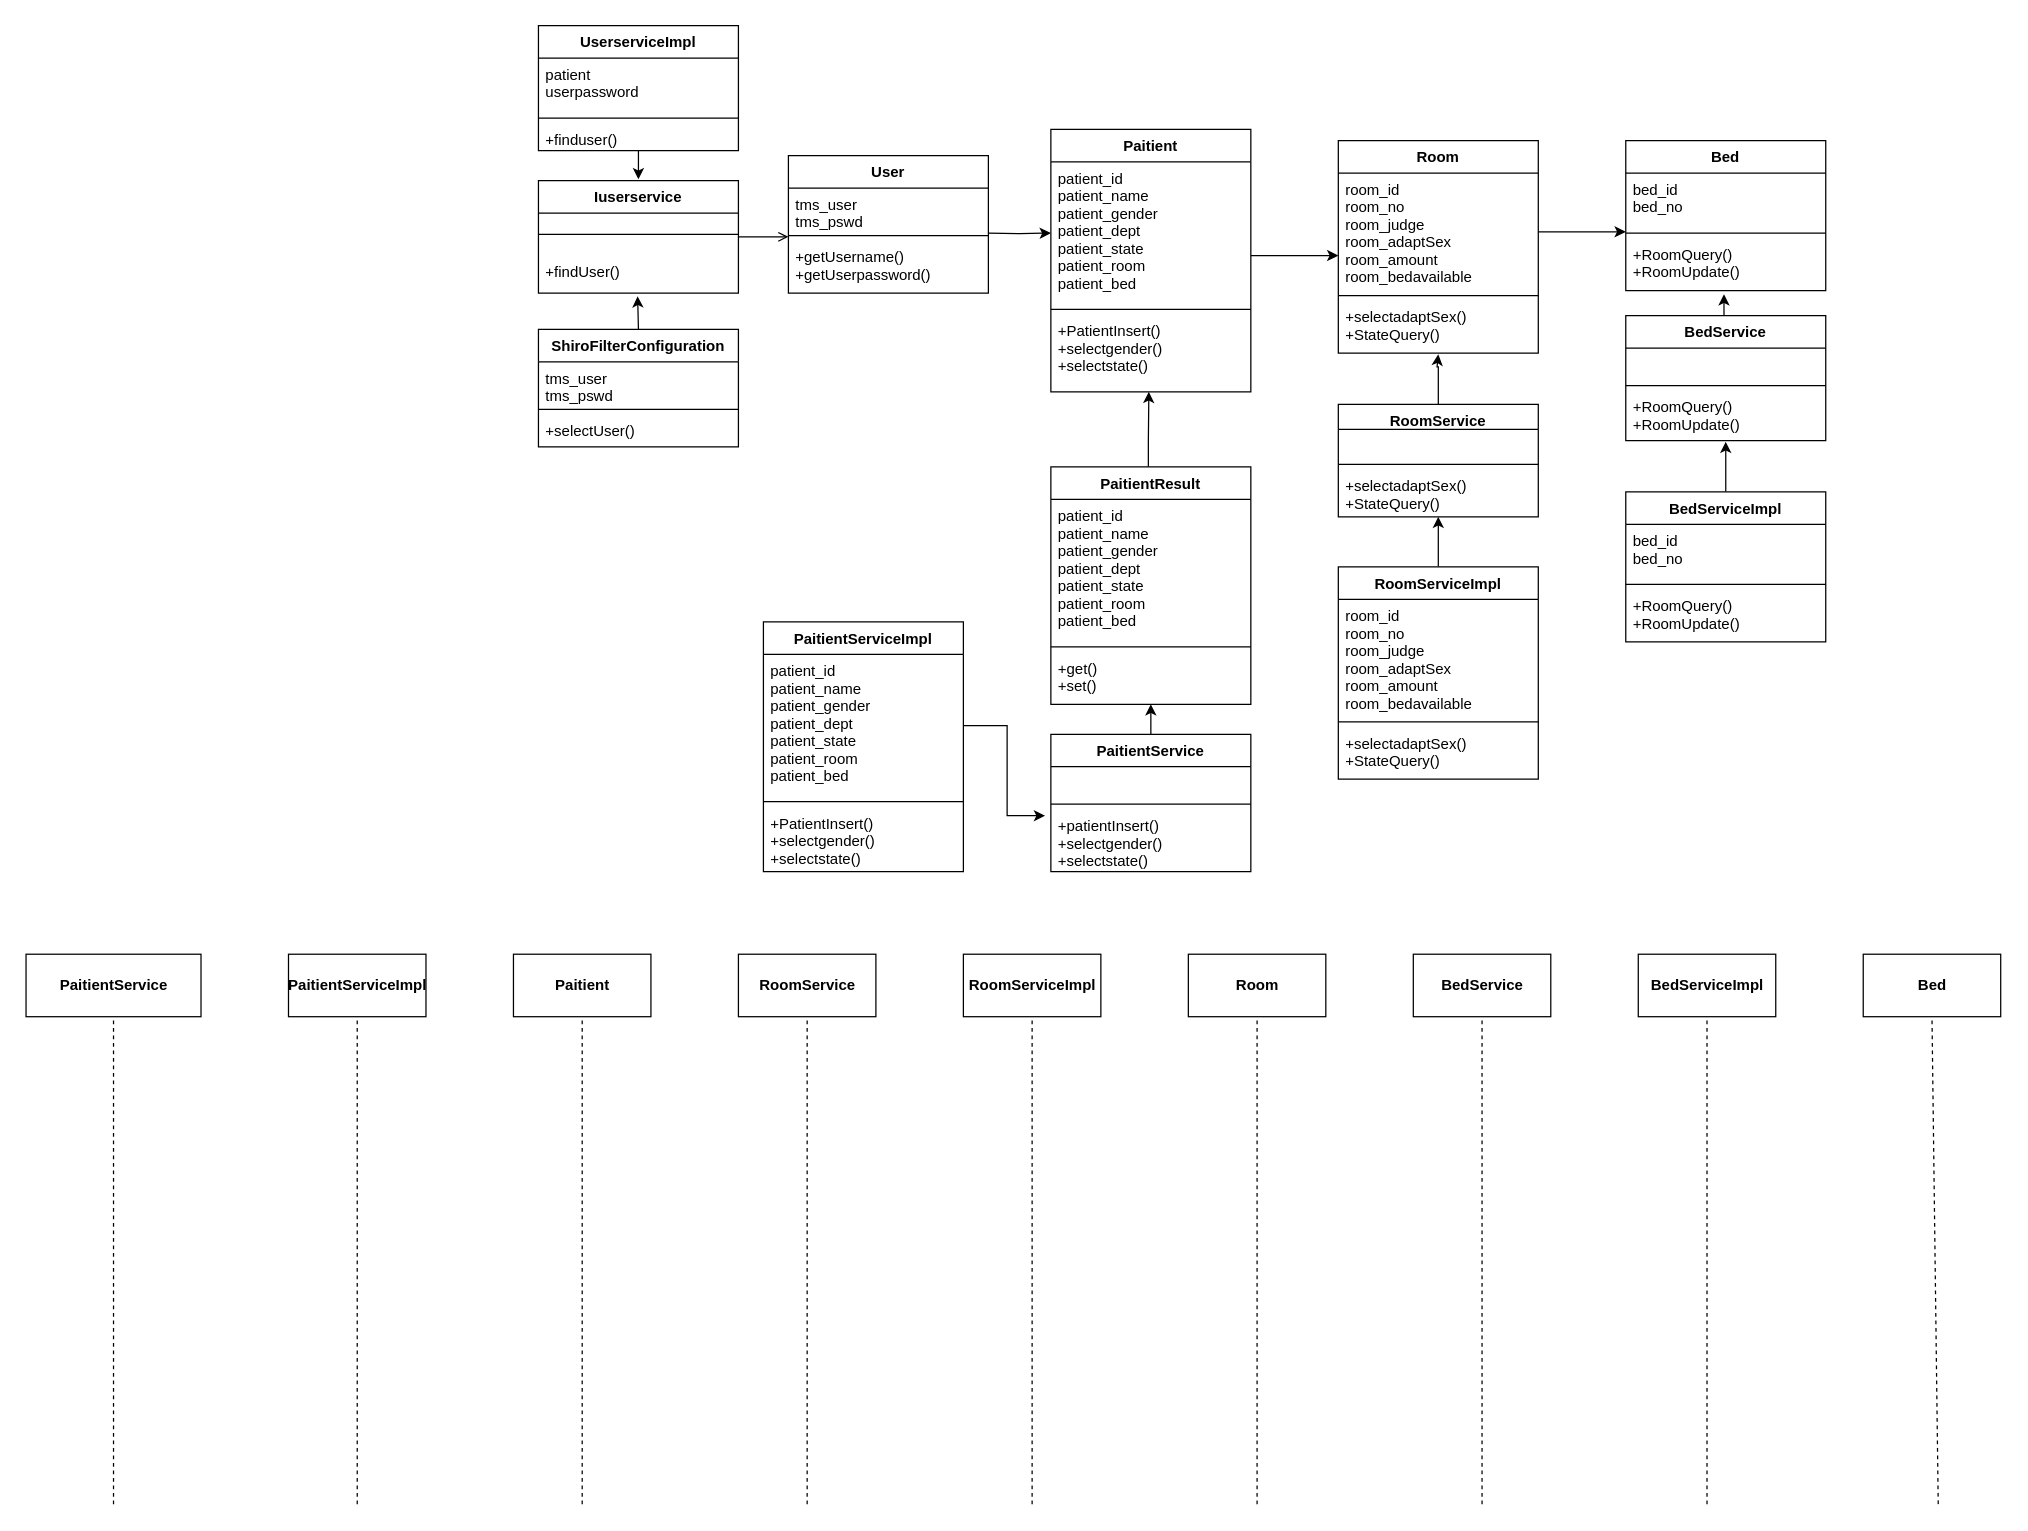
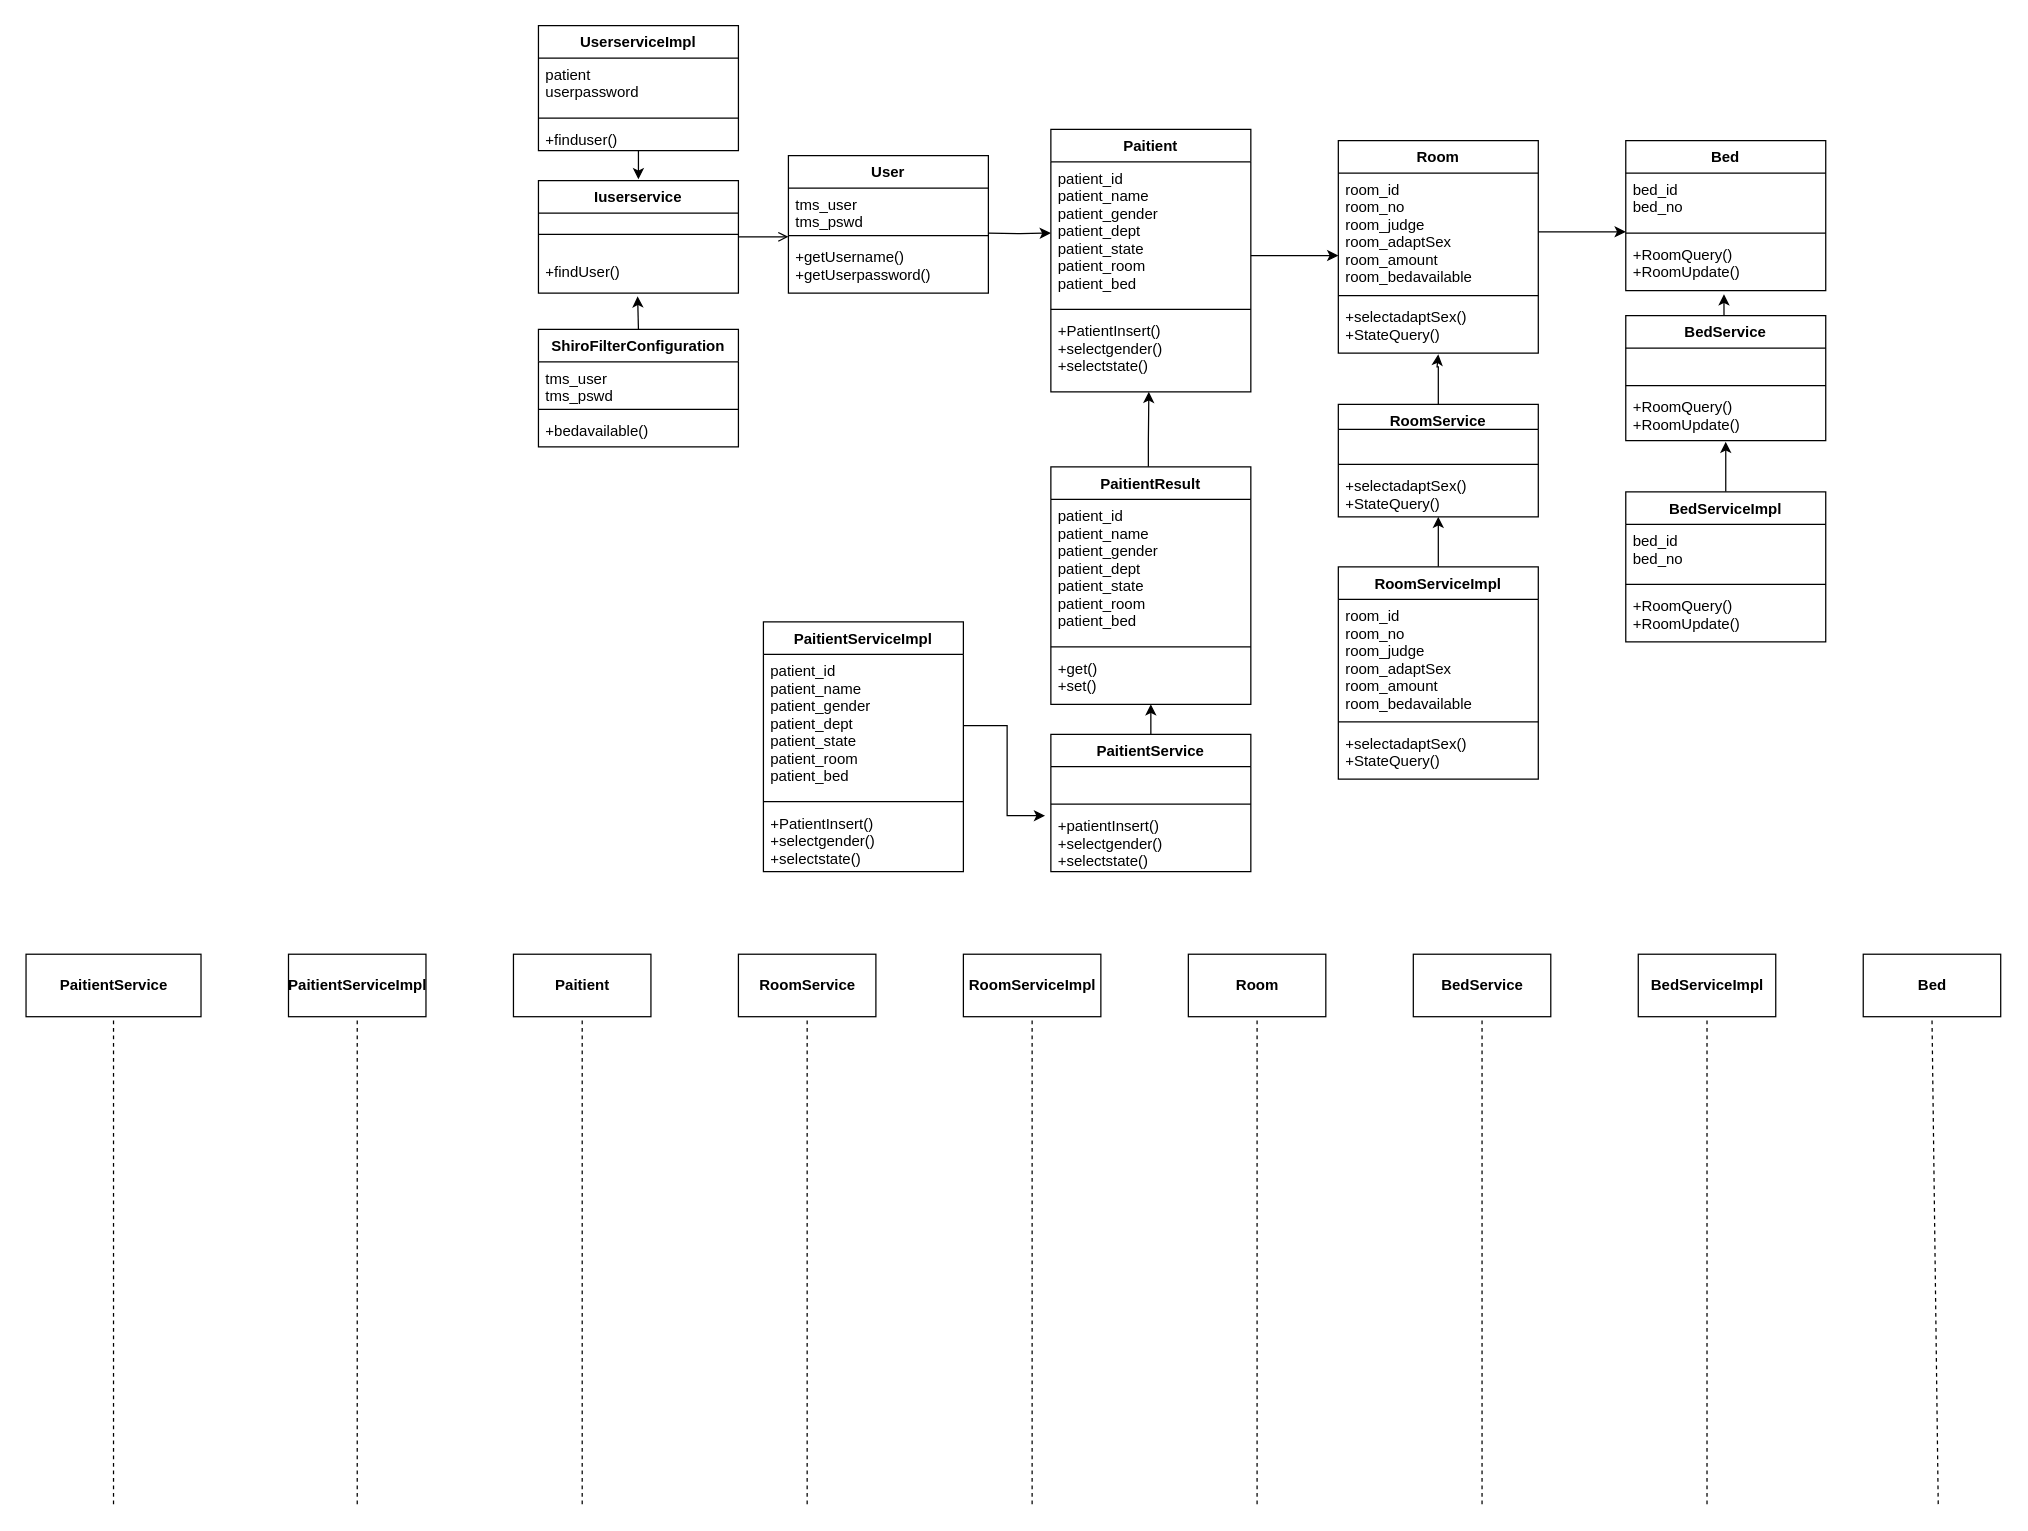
(598, 431) -> (602, 431)
